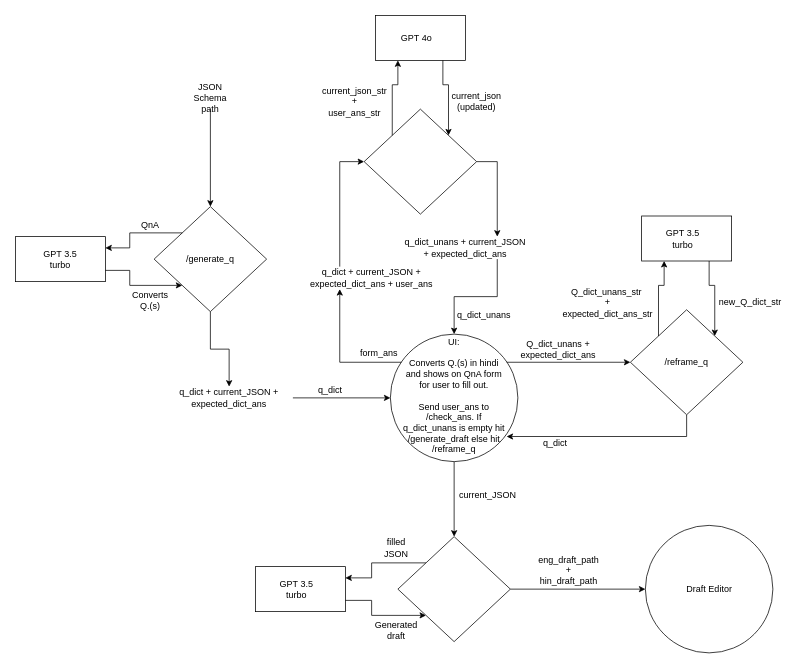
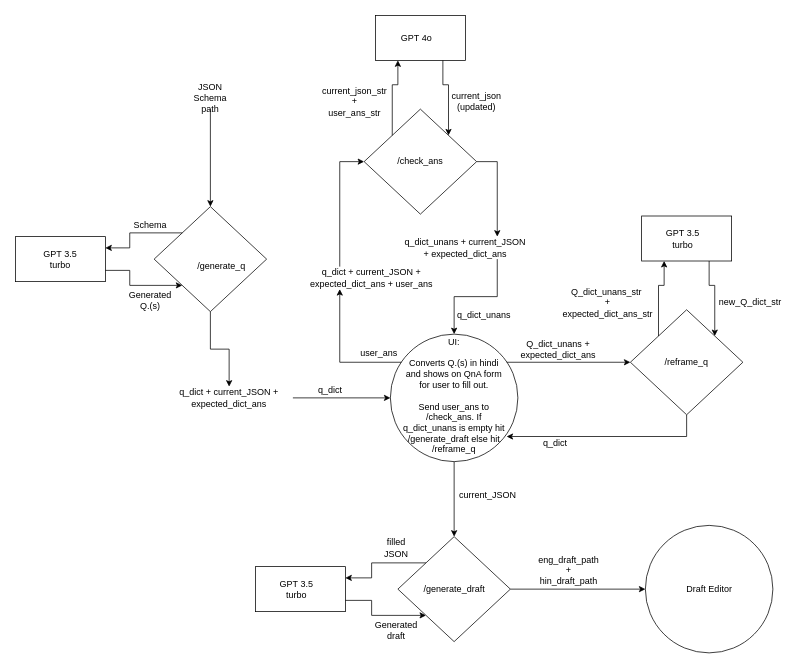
none -> (420, 162)
(150, 225) -> (150, 225)
(210, 259) -> (222, 267)
(150, 300) -> (150, 300)
(379, 353) -> (379, 353)
none -> (454, 589)
